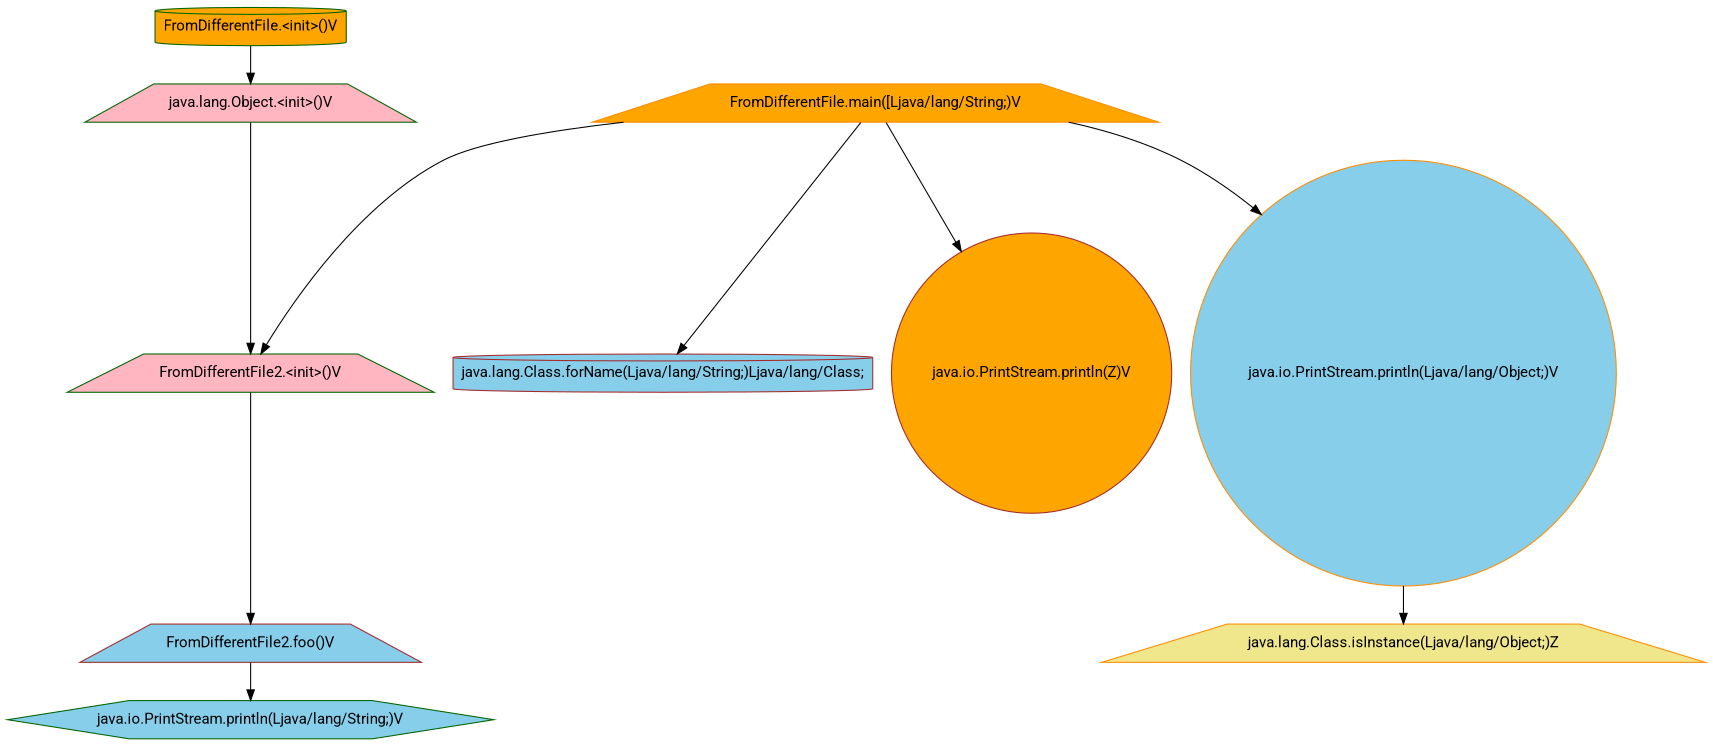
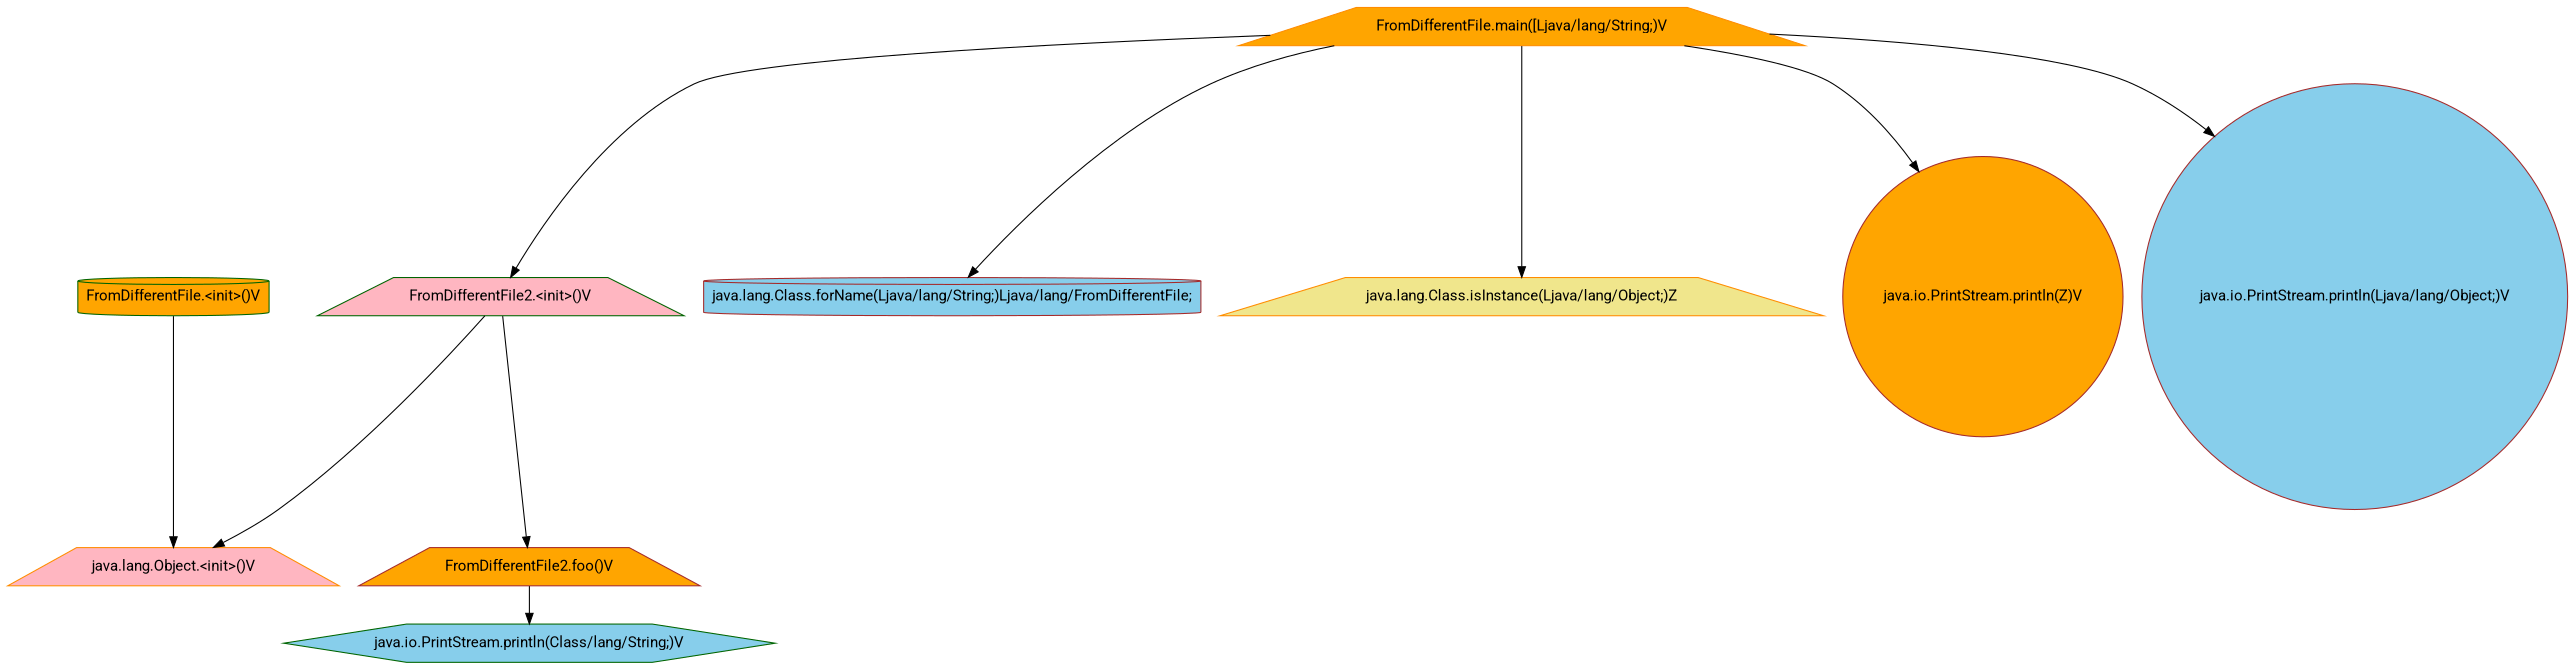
(251, 103) -> (173, 567)
(251, 233) -> (363, 440)
(663, 373) -> (952, 297)
(1403, 373) -> (2355, 297)
(1403, 600) -> (1522, 156)
(251, 643) -> (529, 567)
(251, 720) -> (529, 643)
